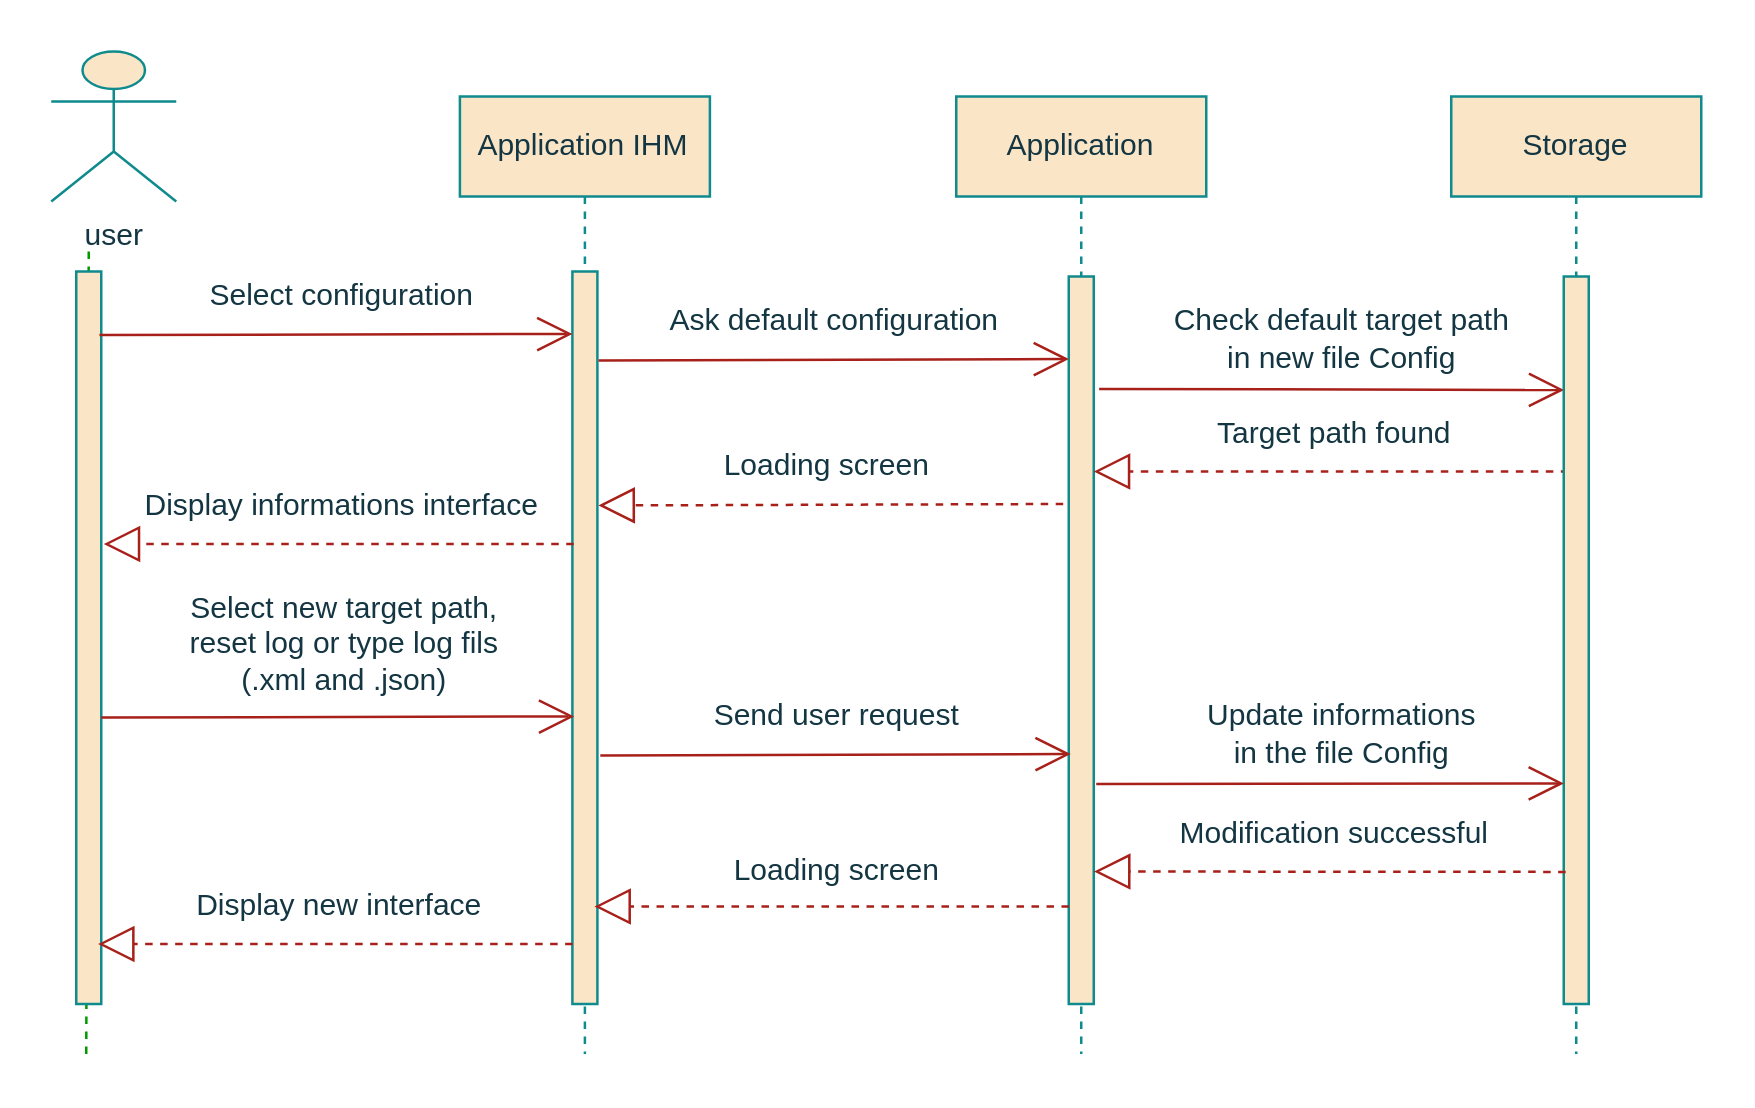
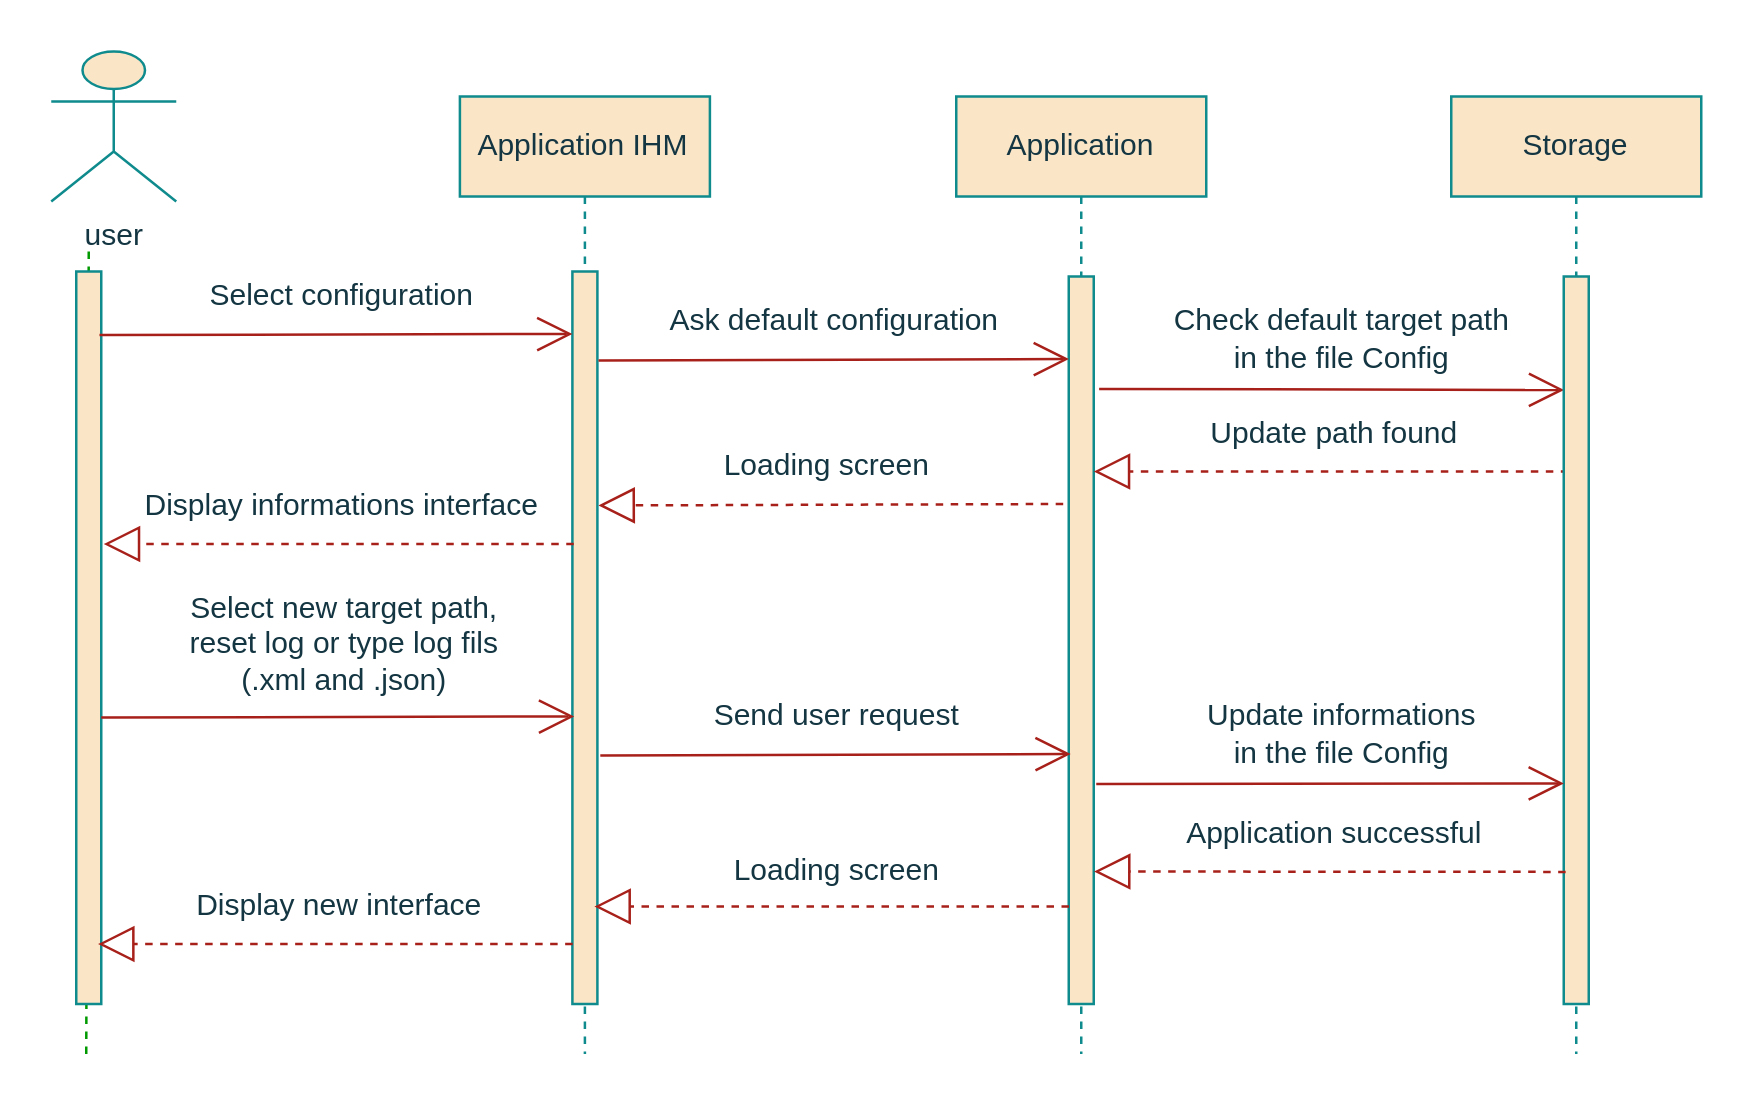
(1343, 339) -> (1343, 339)
(1335, 434) -> (1335, 434)
(1335, 834) -> (1335, 834)
